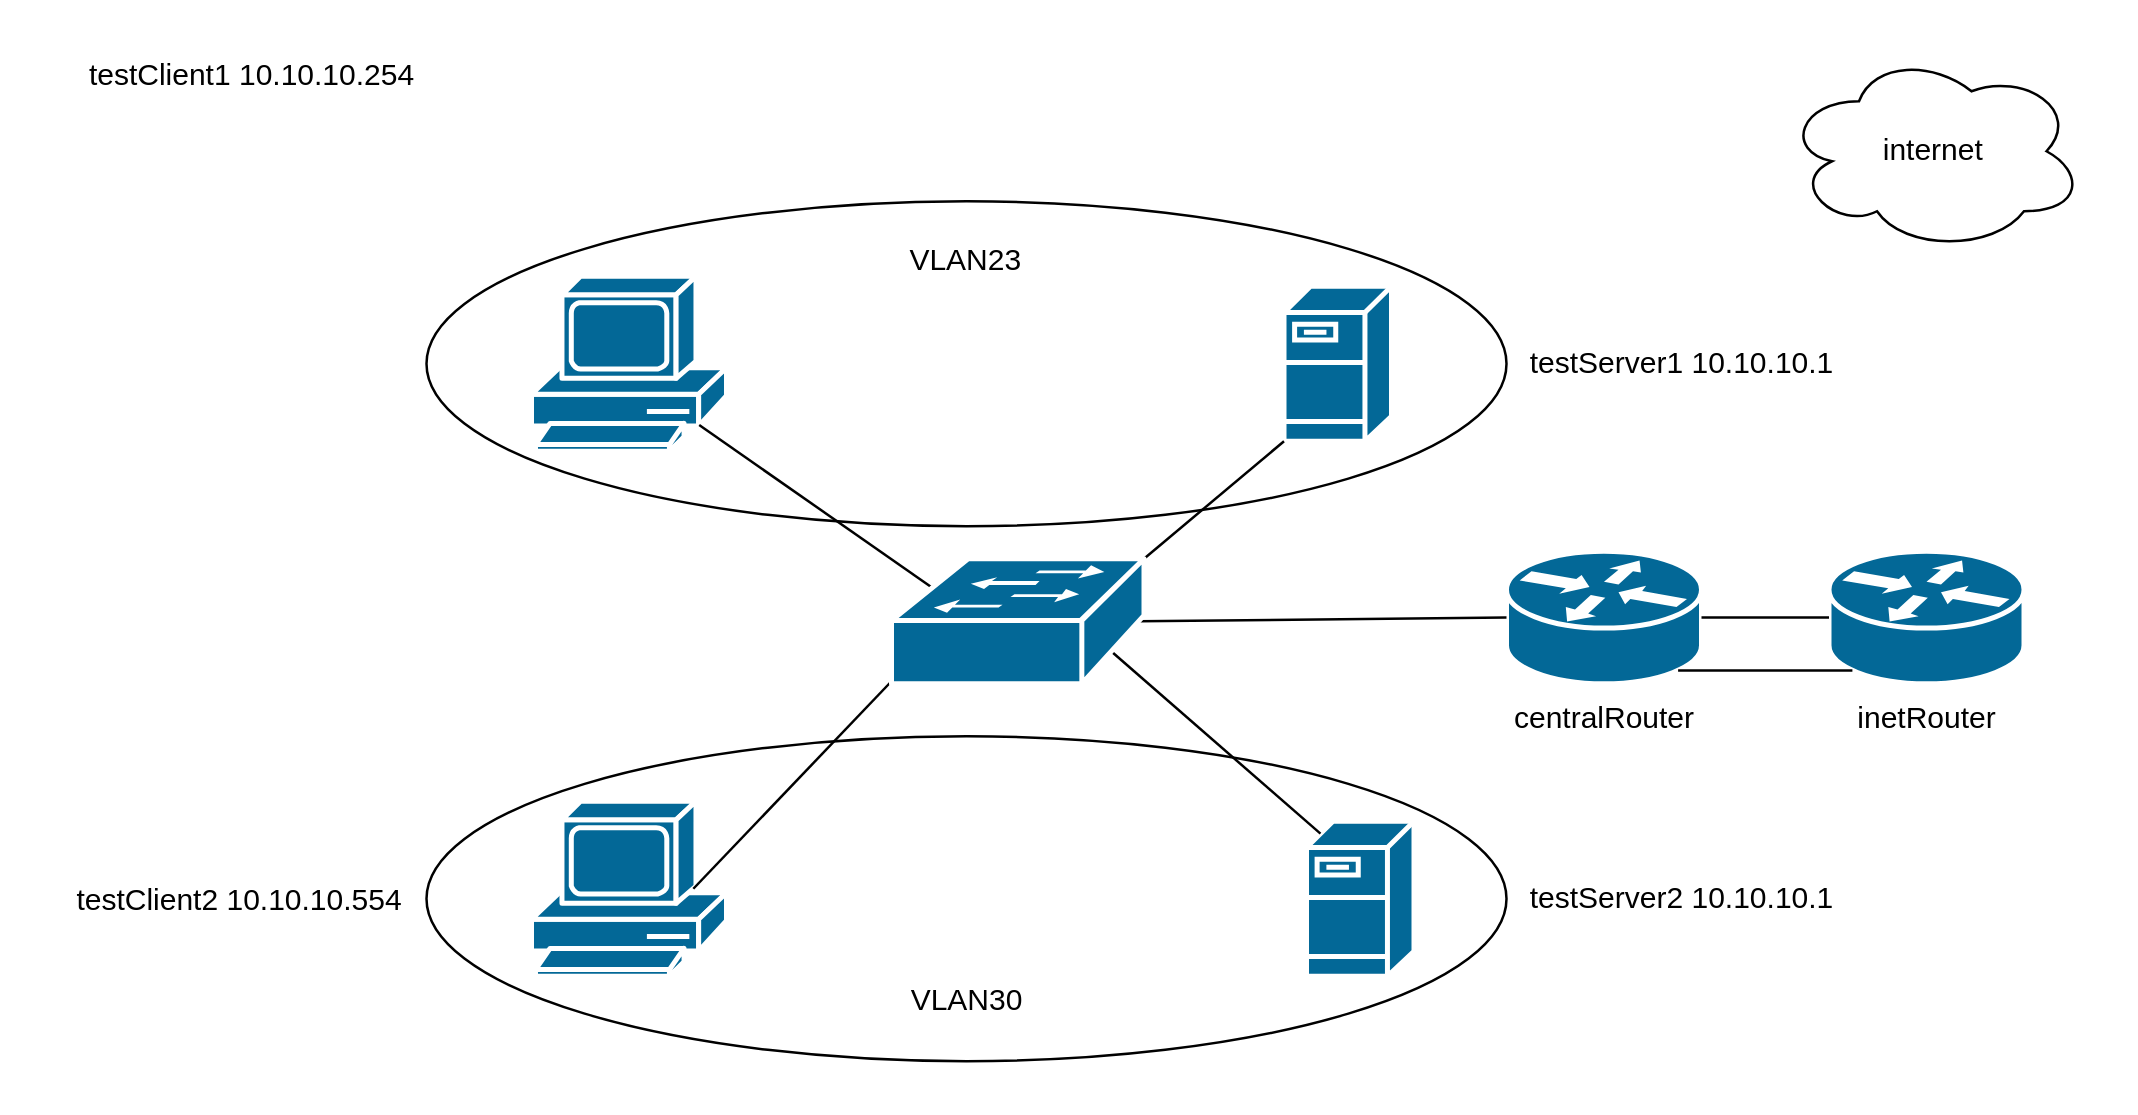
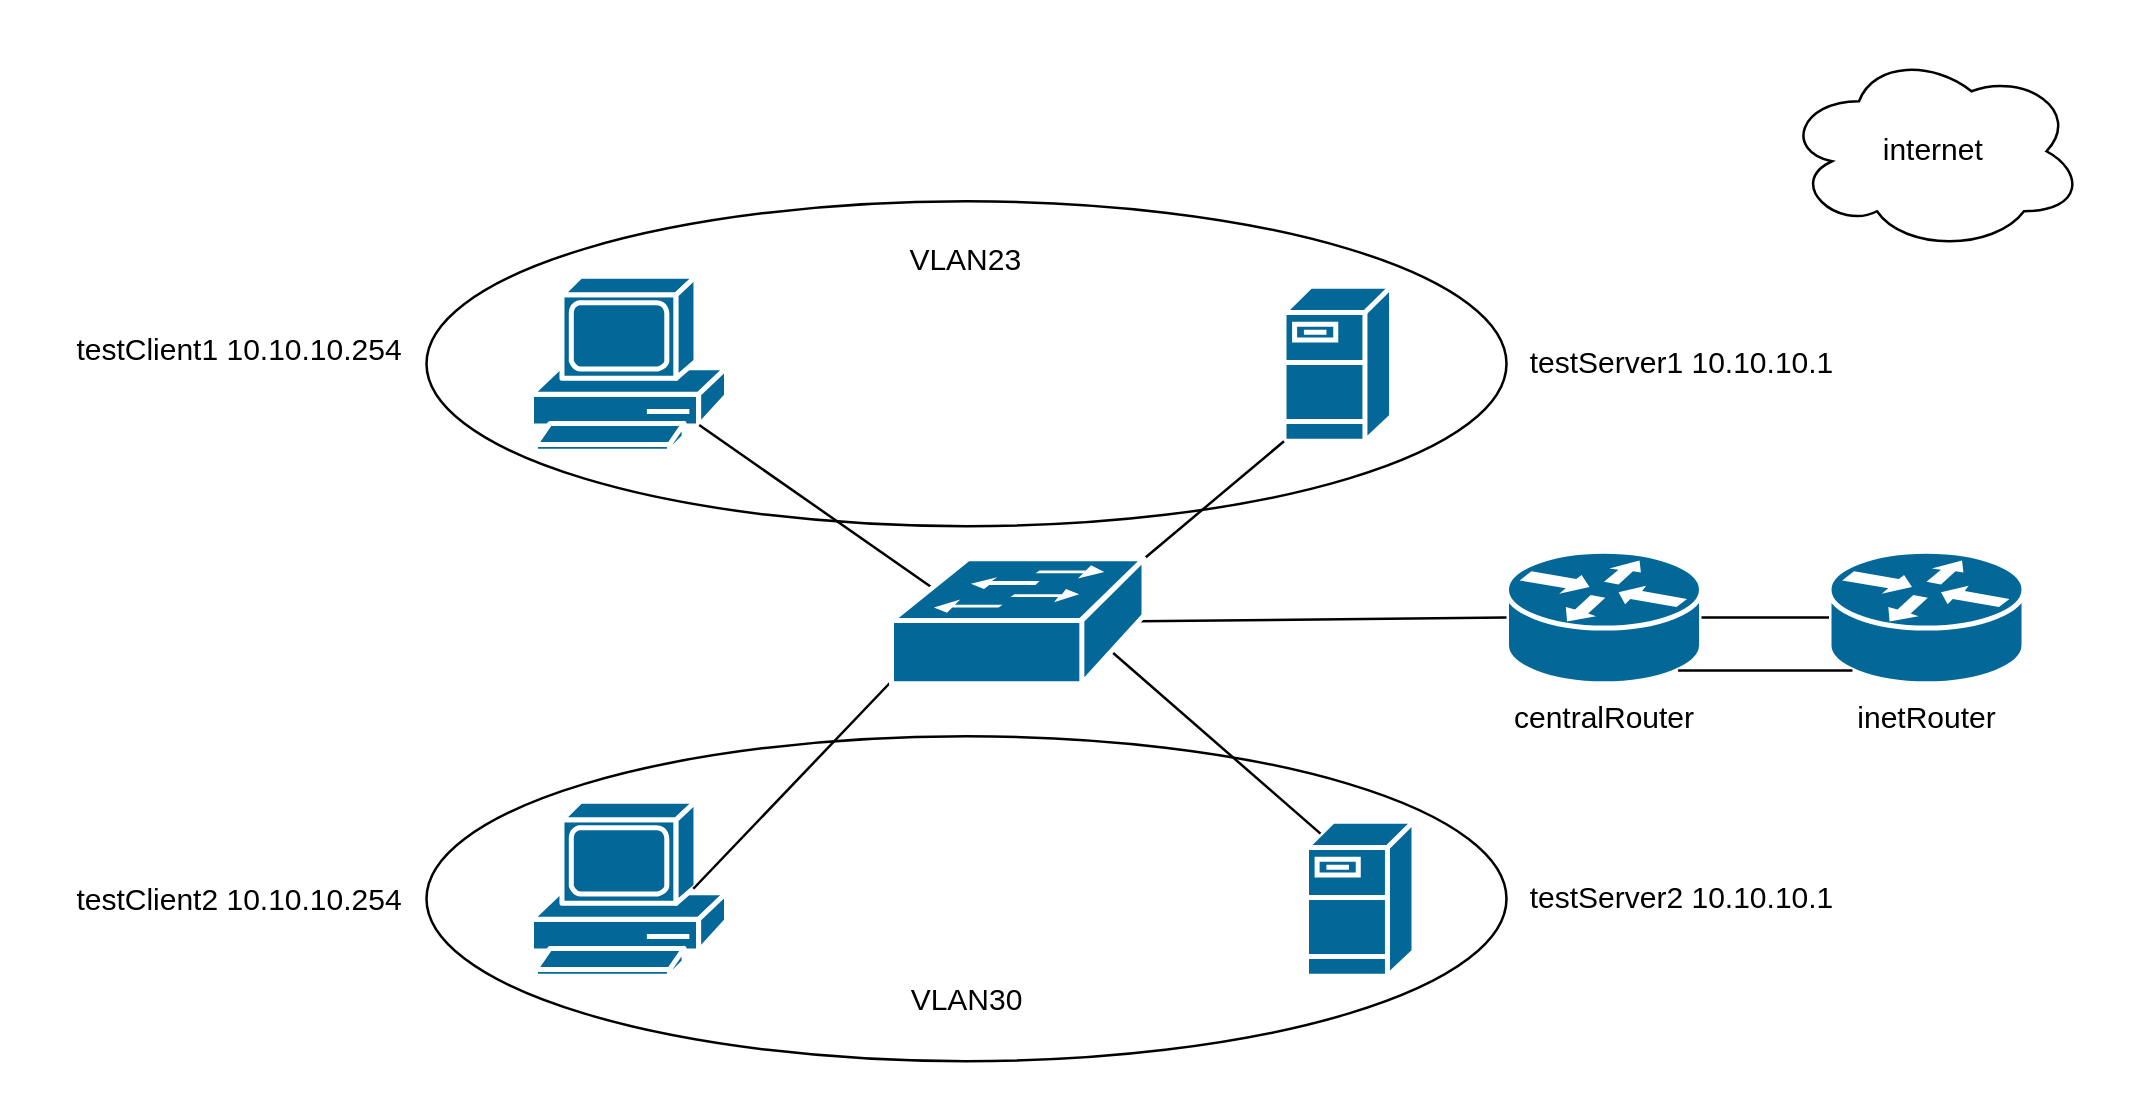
(251, 76) -> (239, 351)
(240, 901) -> (240, 901)
